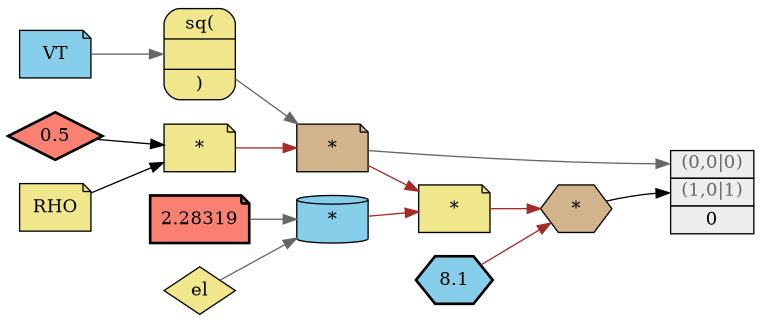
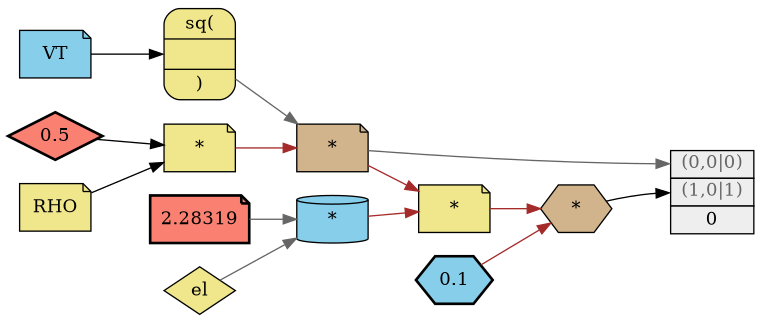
(120, 54) -> (120, 54)
(454, 280) -> (454, 280)
